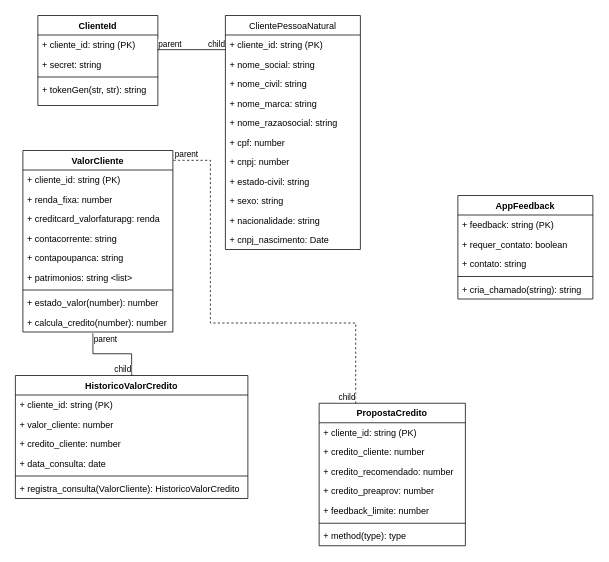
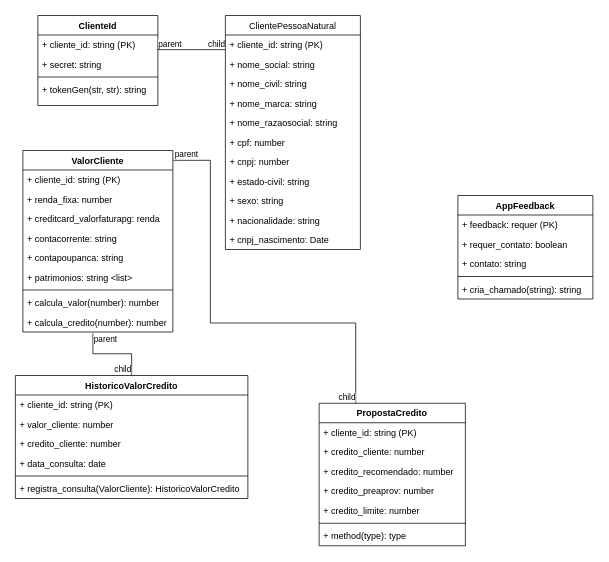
(514, 225) -> (515, 225)
(98, 303) -> (98, 303)
(219, 323) -> (219, 323)
(379, 511) -> (376, 511)
